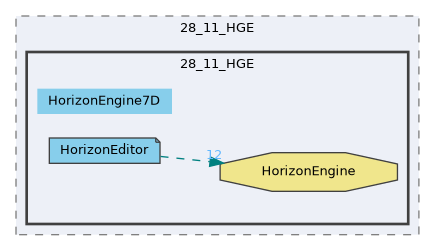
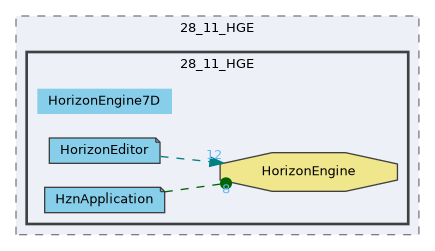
none -> (105, 200)
